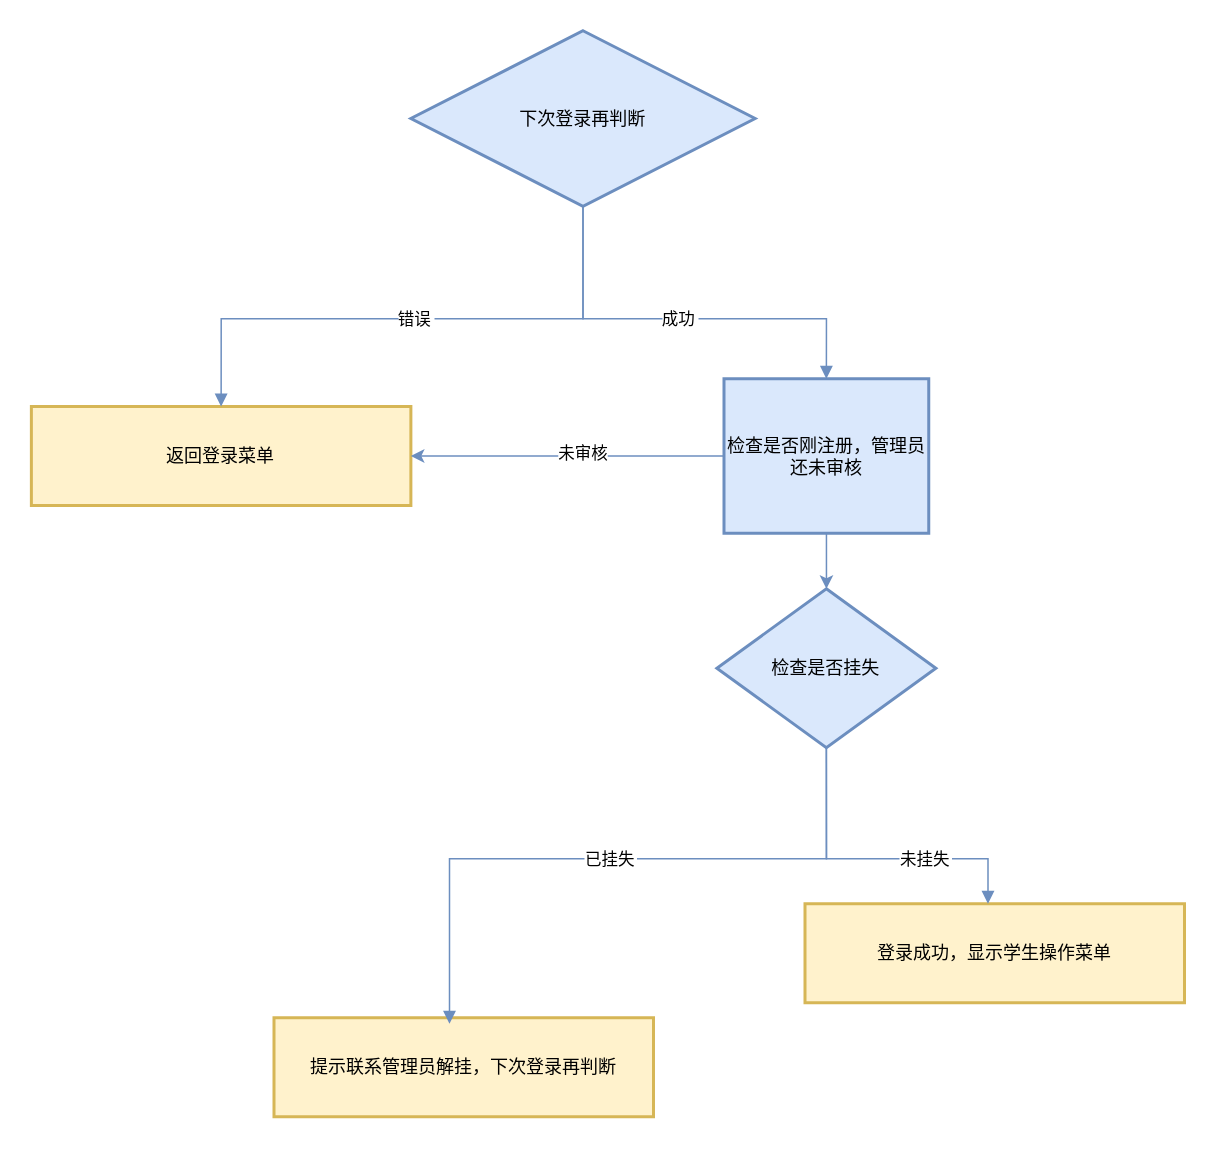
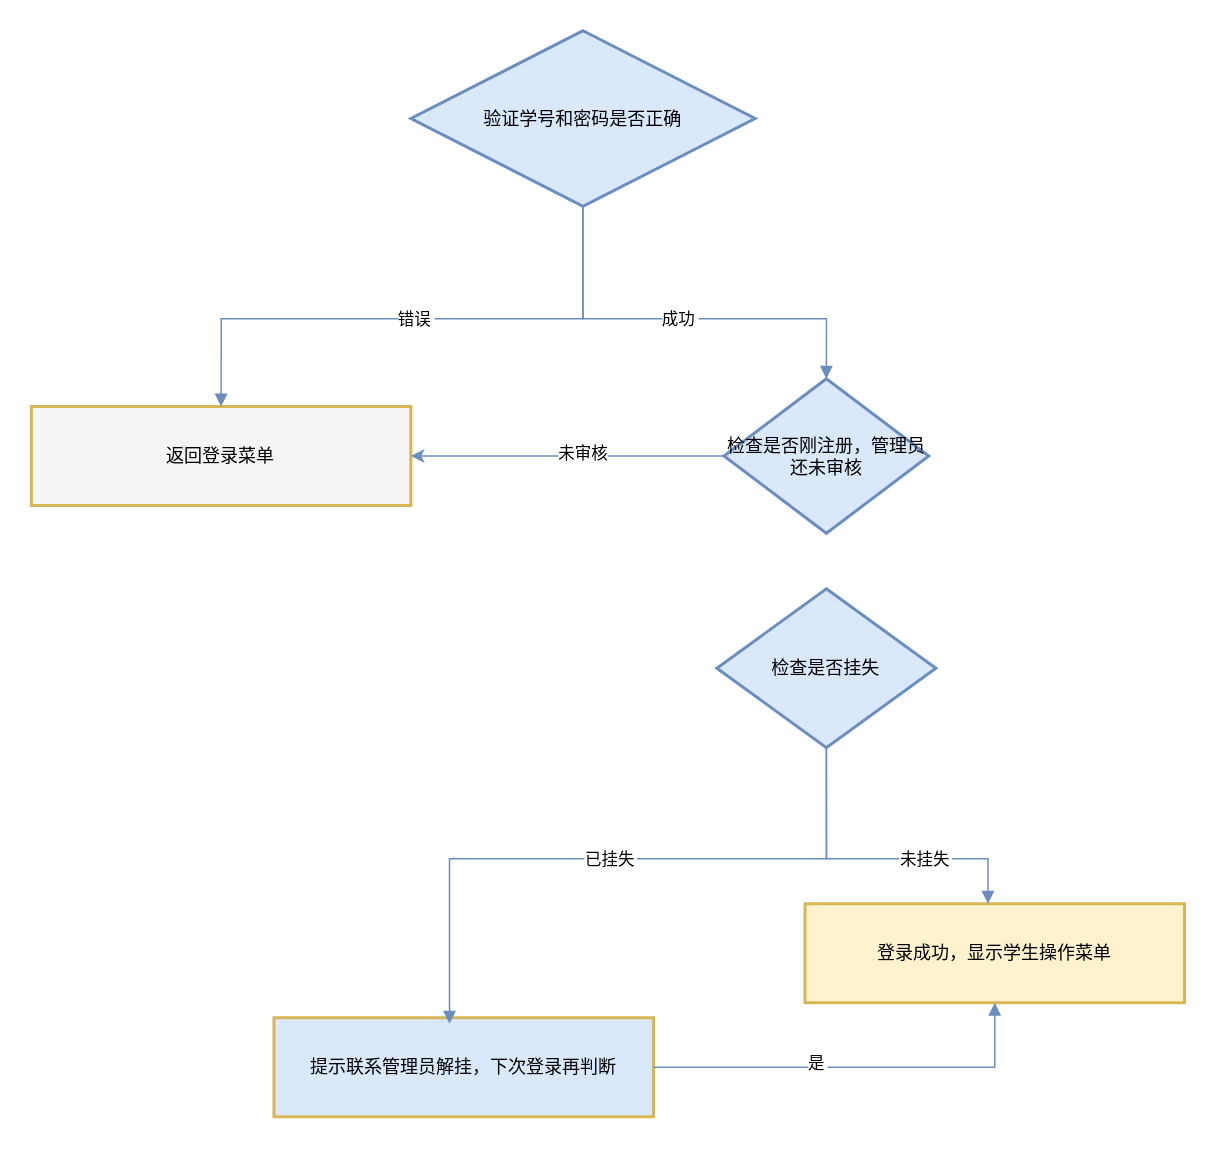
(583, 119) -> (583, 119)
(221, 456) -> (221, 456)
(826, 456) -> (826, 456)
(826, 556) -> none
(464, 1067) -> (464, 1067)
none -> (849, 1067)
